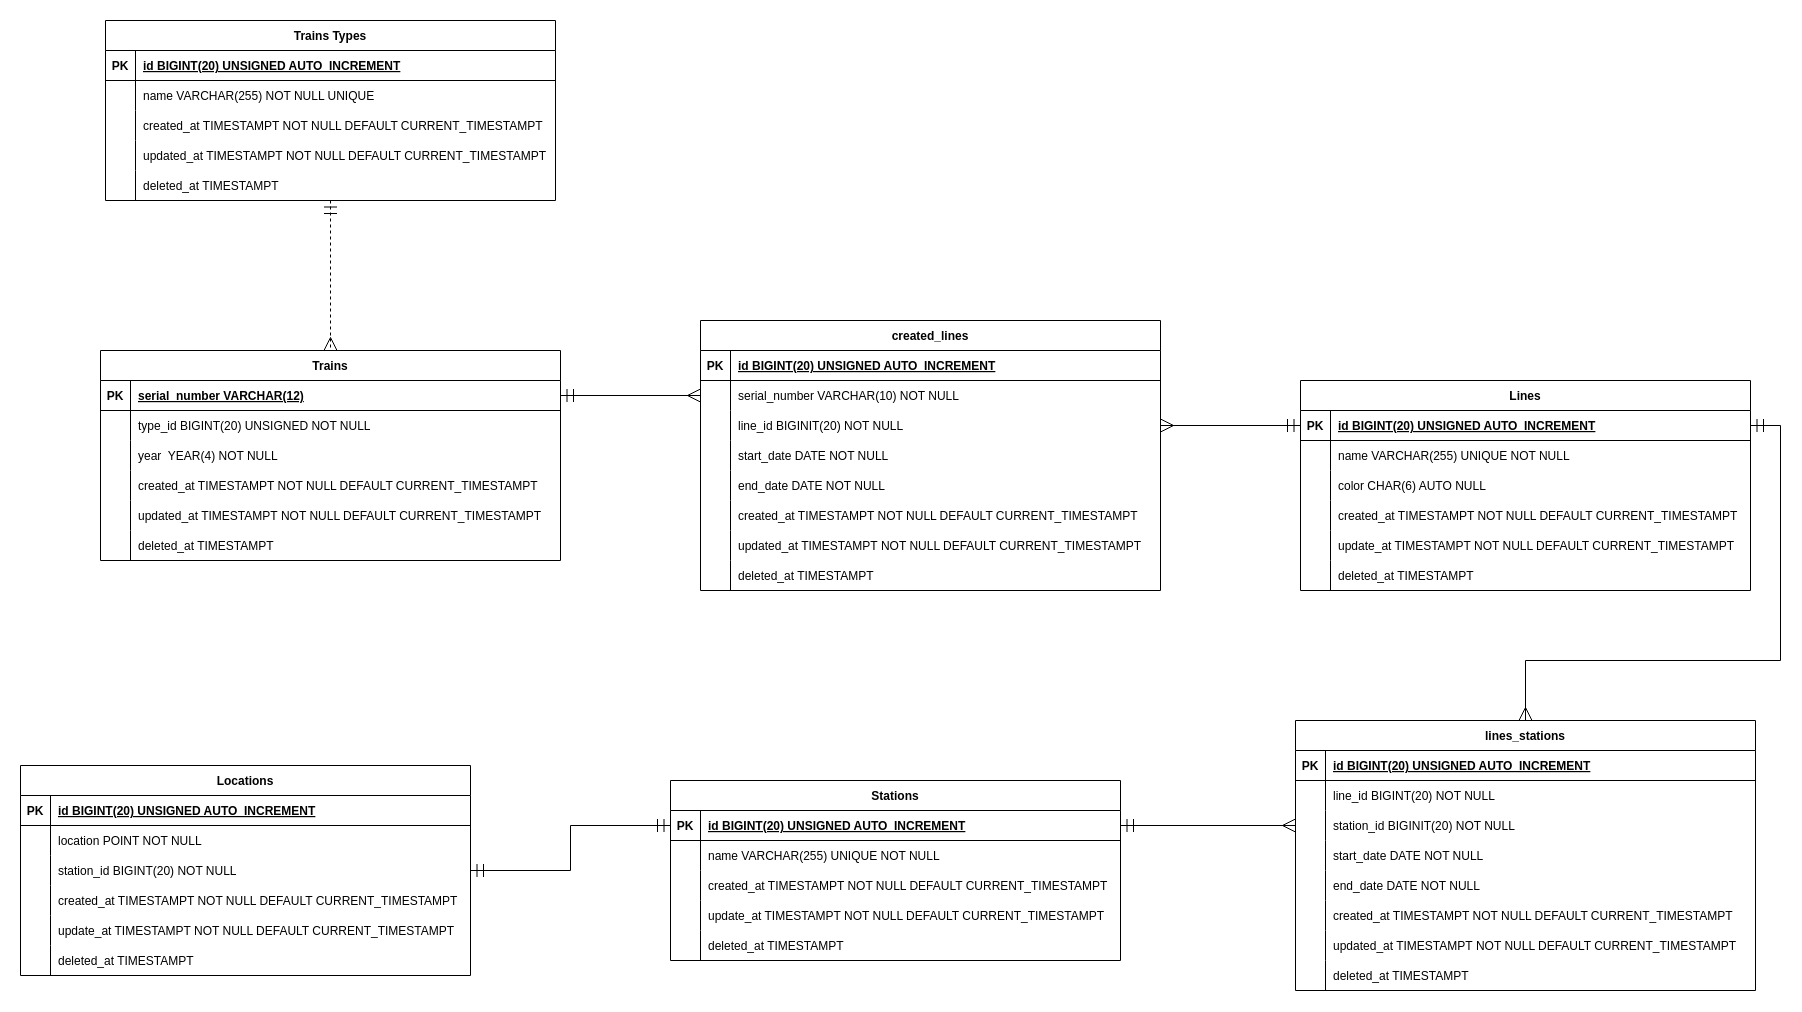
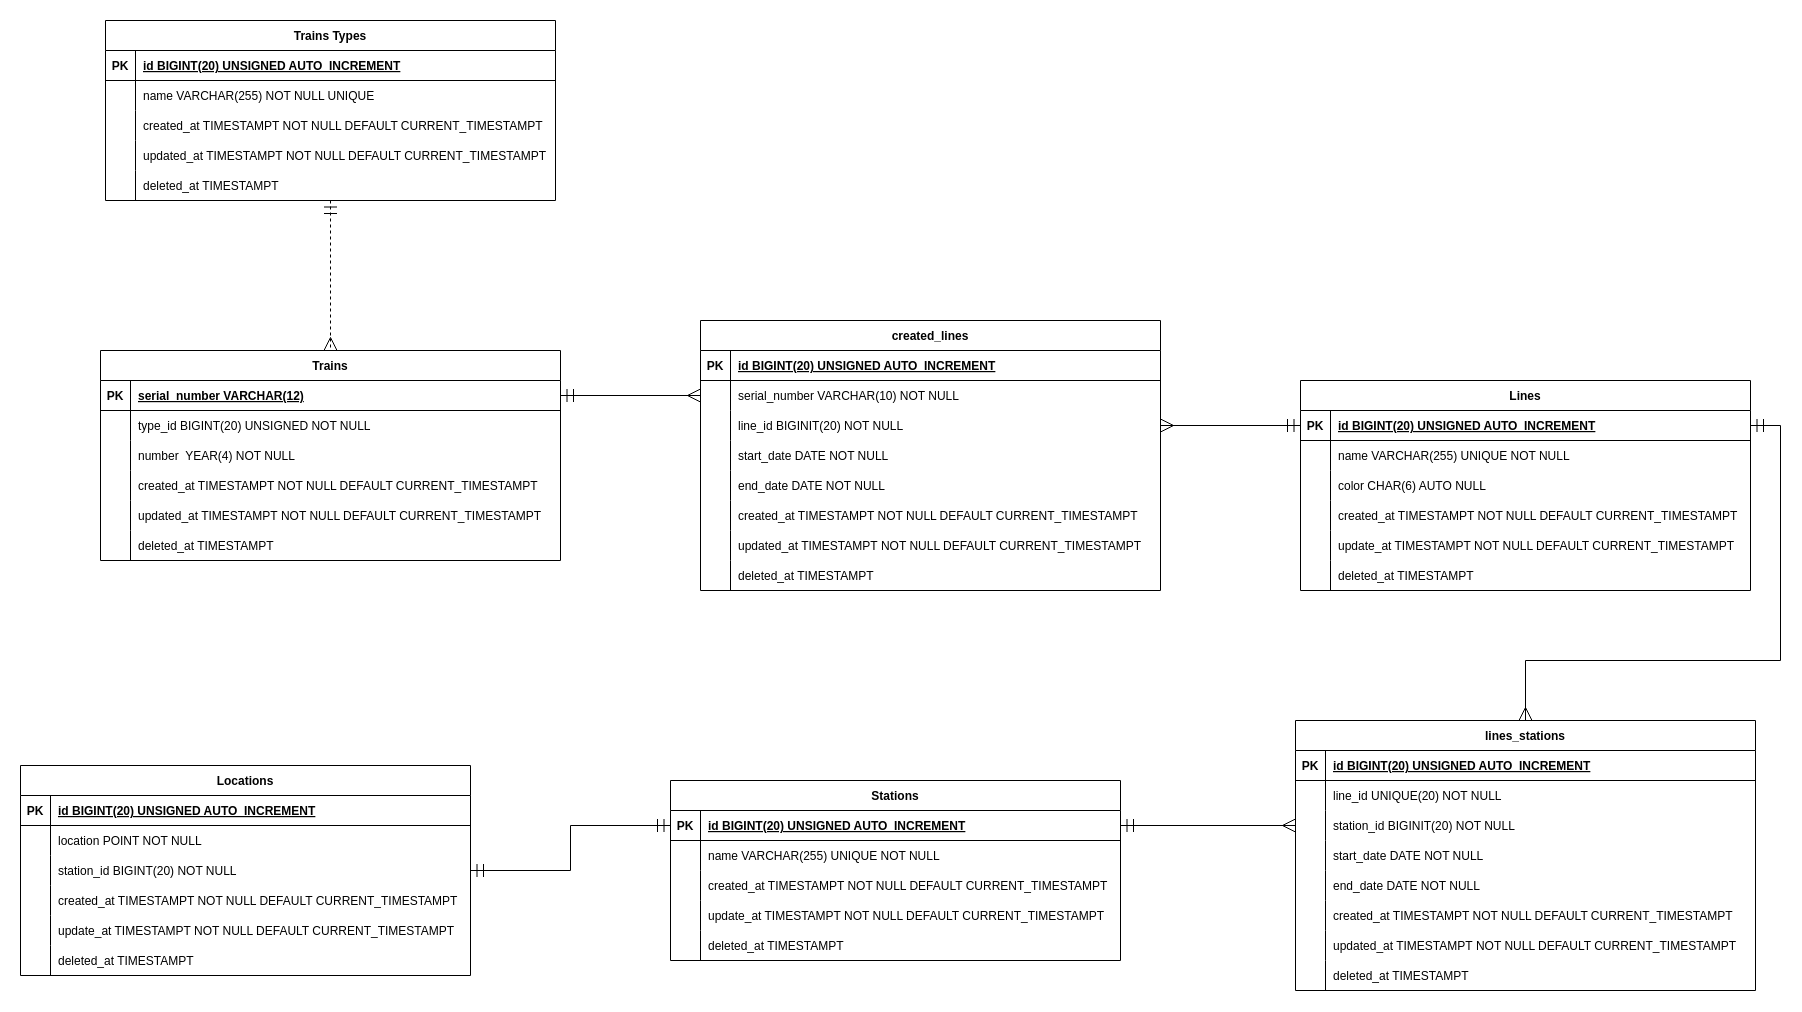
(207, 456) -> (214, 456)
(1414, 796) -> (1414, 796)
